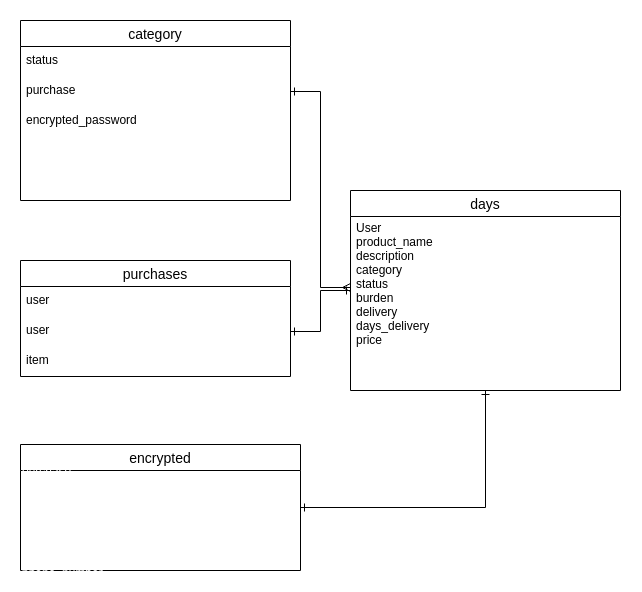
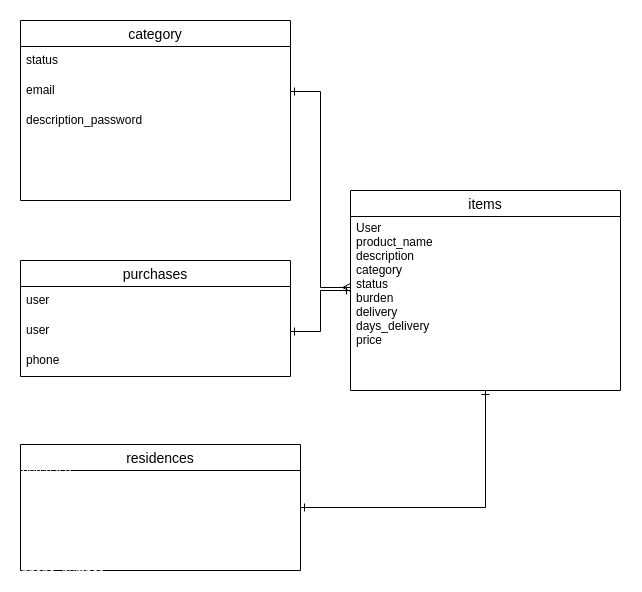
(53, 90) -> (40, 90)
(86, 120) -> (90, 120)
(485, 204) -> (485, 204)
(38, 360) -> (43, 360)
(160, 458) -> (160, 458)
